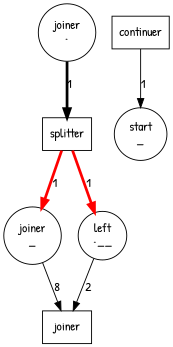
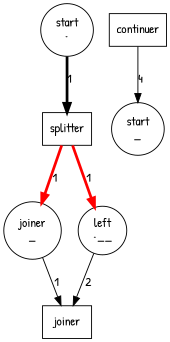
(67, 33) -> (67, 30)
(143, 85) -> (141, 79)
(58, 288) -> (57, 283)
